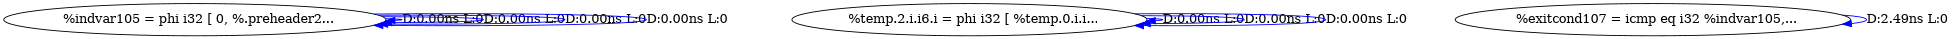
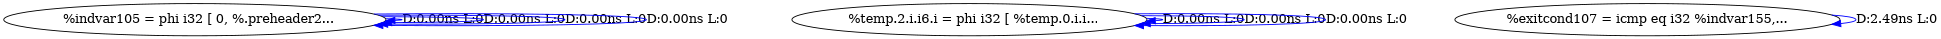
(1653, 20) -> (1647, 20)
